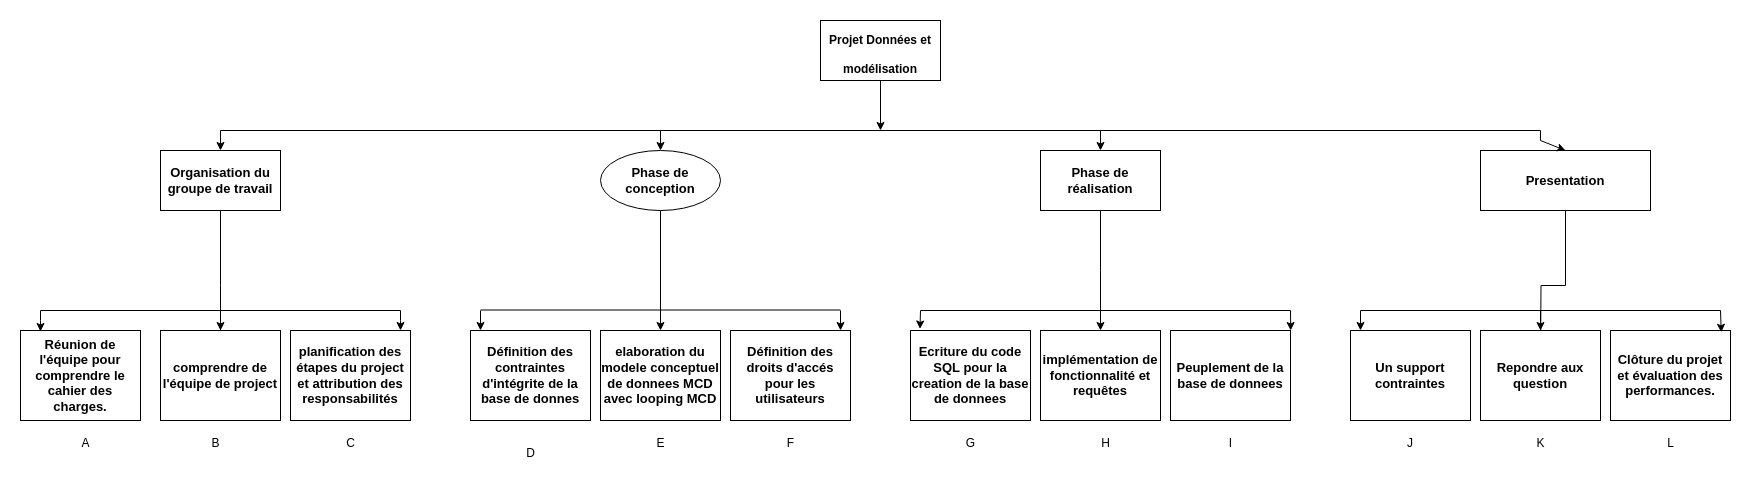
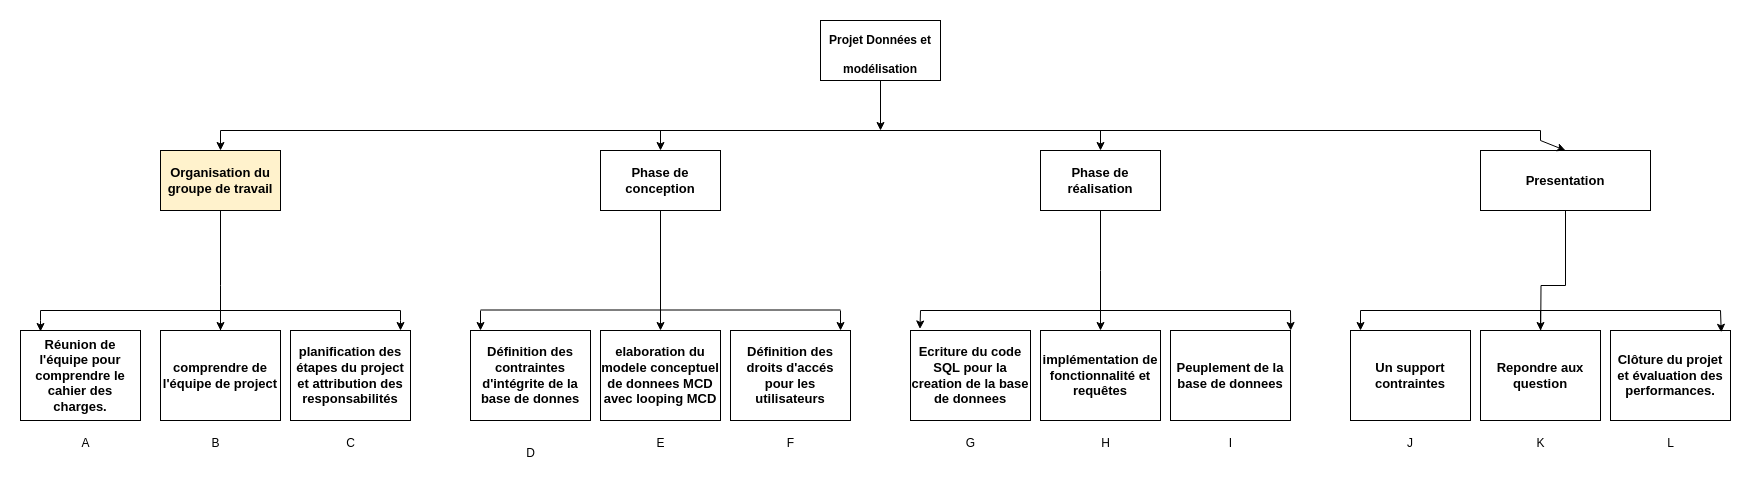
(221, 181) -> (221, 181)
(661, 181) -> (661, 181)
